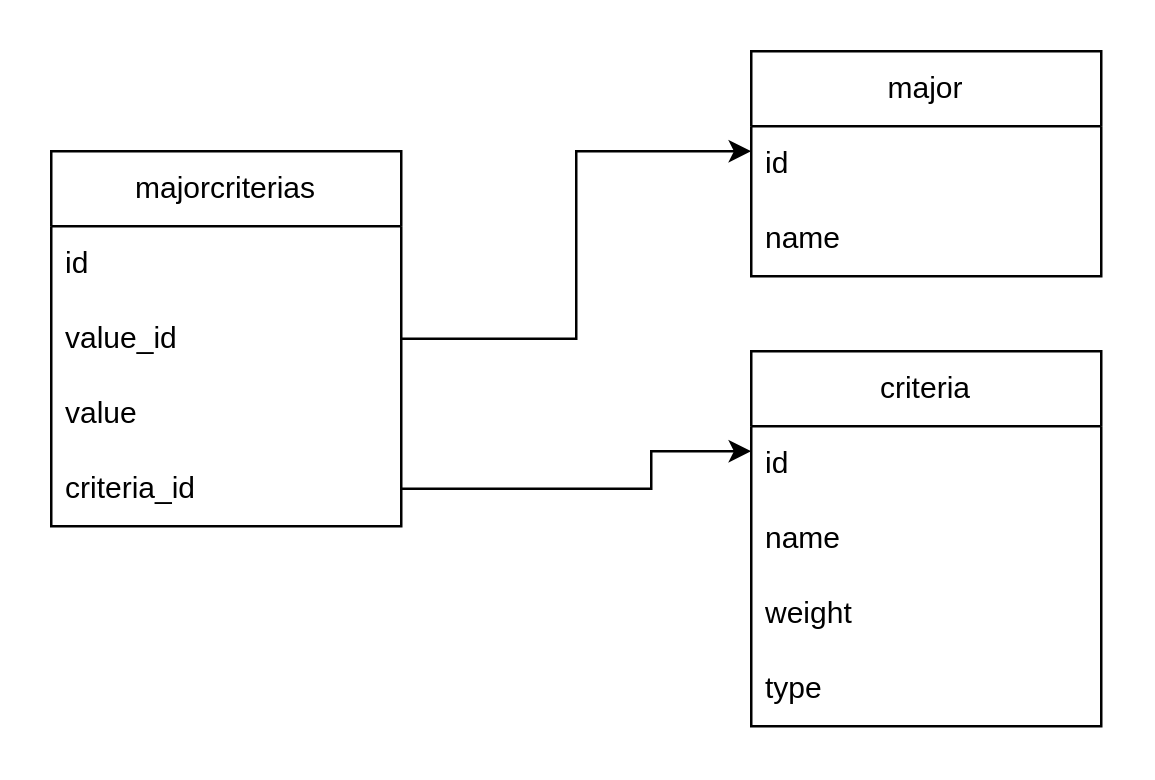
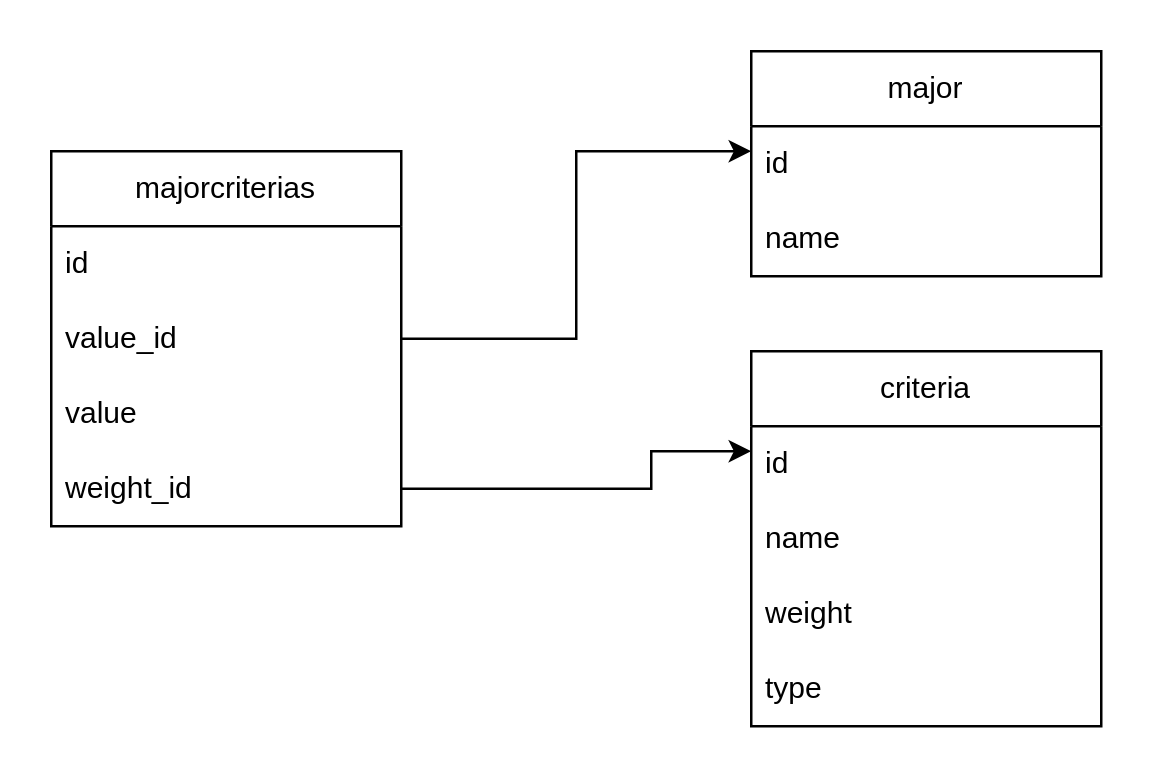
(147, 489) -> (134, 489)
